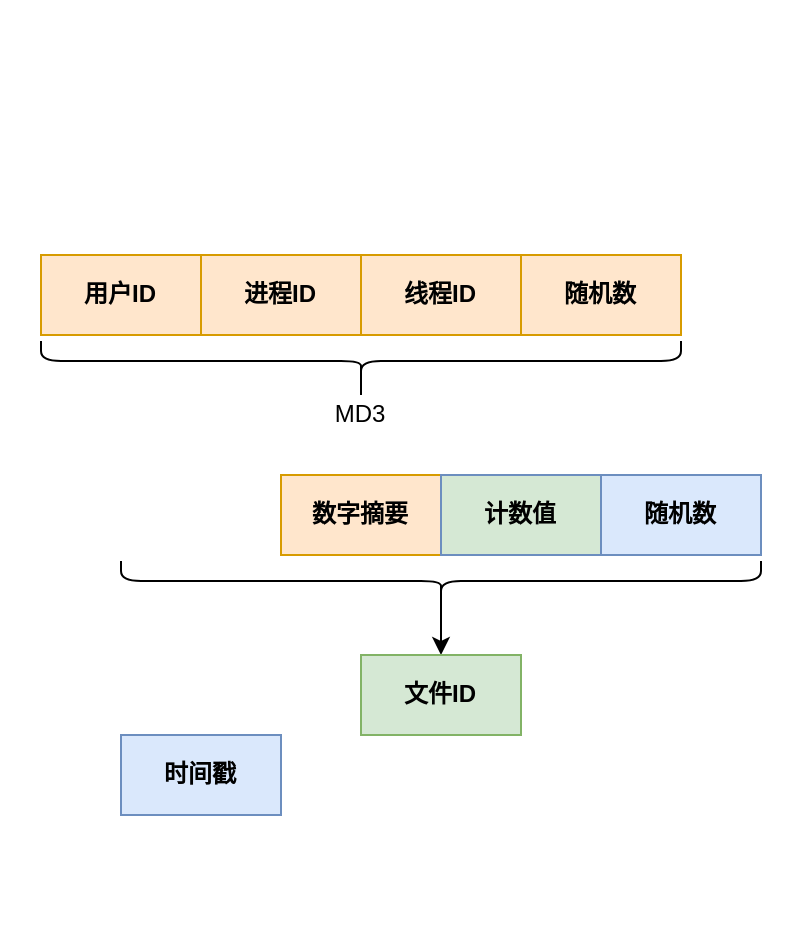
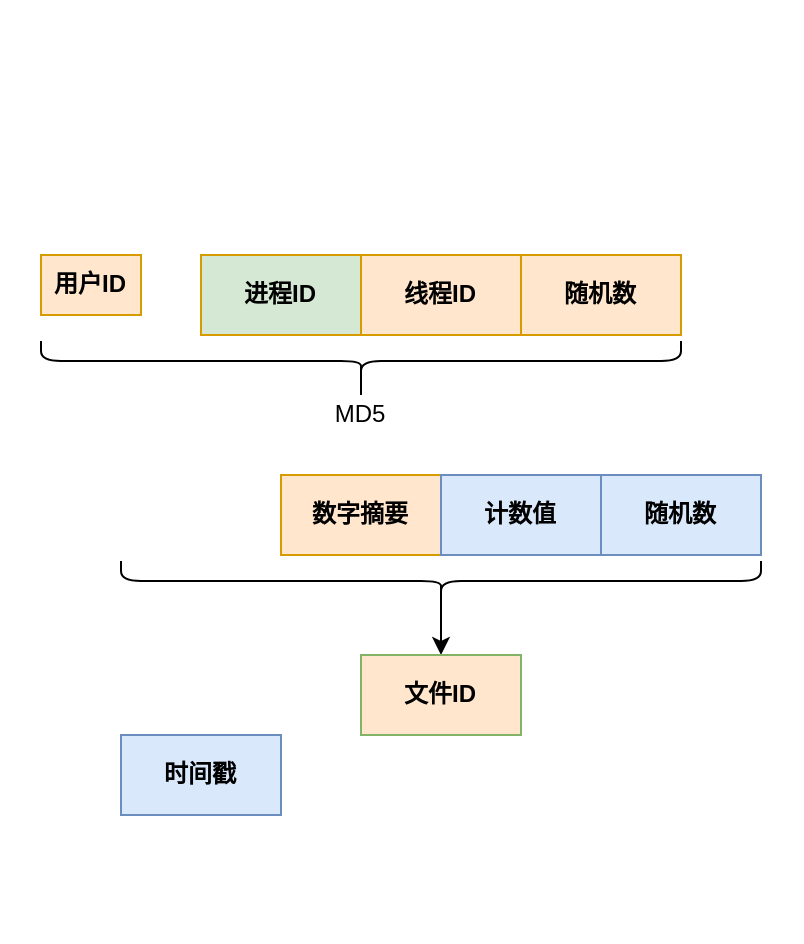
(121, 295) -> (91, 285)
(281, 295) -> (281, 295)
(361, 415) -> (361, 415)
(521, 515) -> (521, 515)
(441, 695) -> (441, 695)
